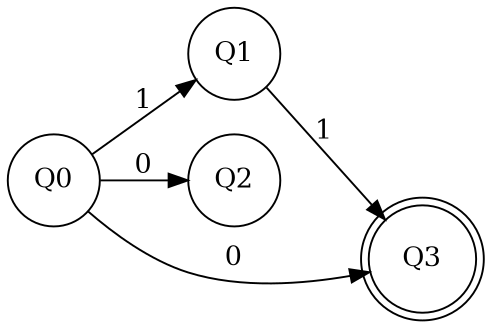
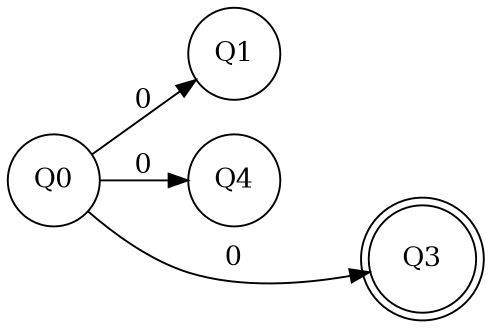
(144, 101) -> (144, 101)
(319, 146) -> none
(234, 180) -> (234, 180)
